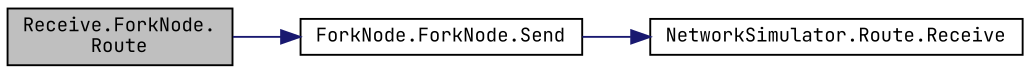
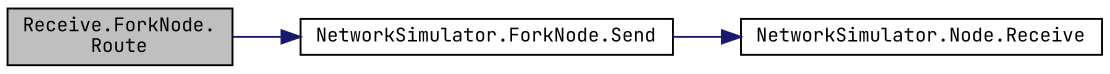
(441, 37) -> (487, 37)
(836, 37) -> (922, 37)
